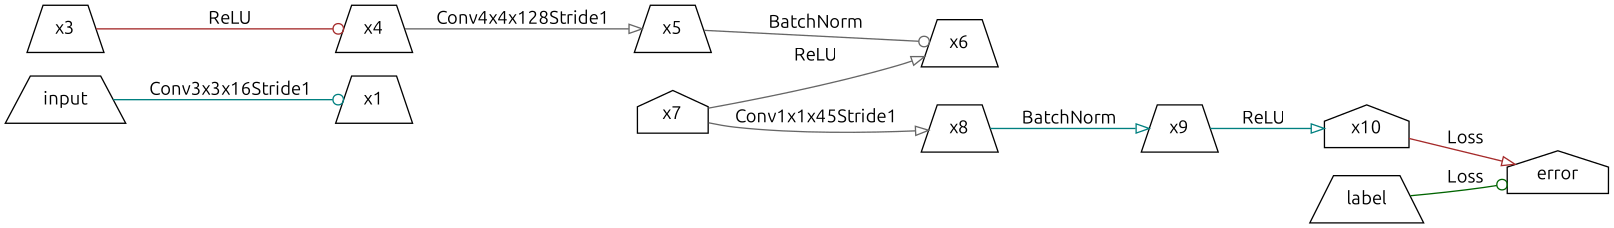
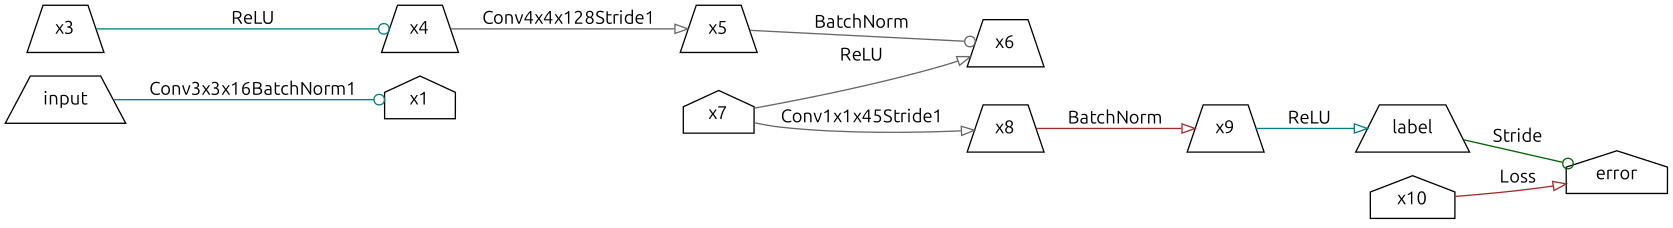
(215, 29) -> (237, 29)
(231, 90) -> (254, 90)
(374, 100) -> (420, 100)
(1063, 128) -> (1109, 128)
(1261, 128) -> (1305, 128)
(1465, 178) -> (1518, 137)
